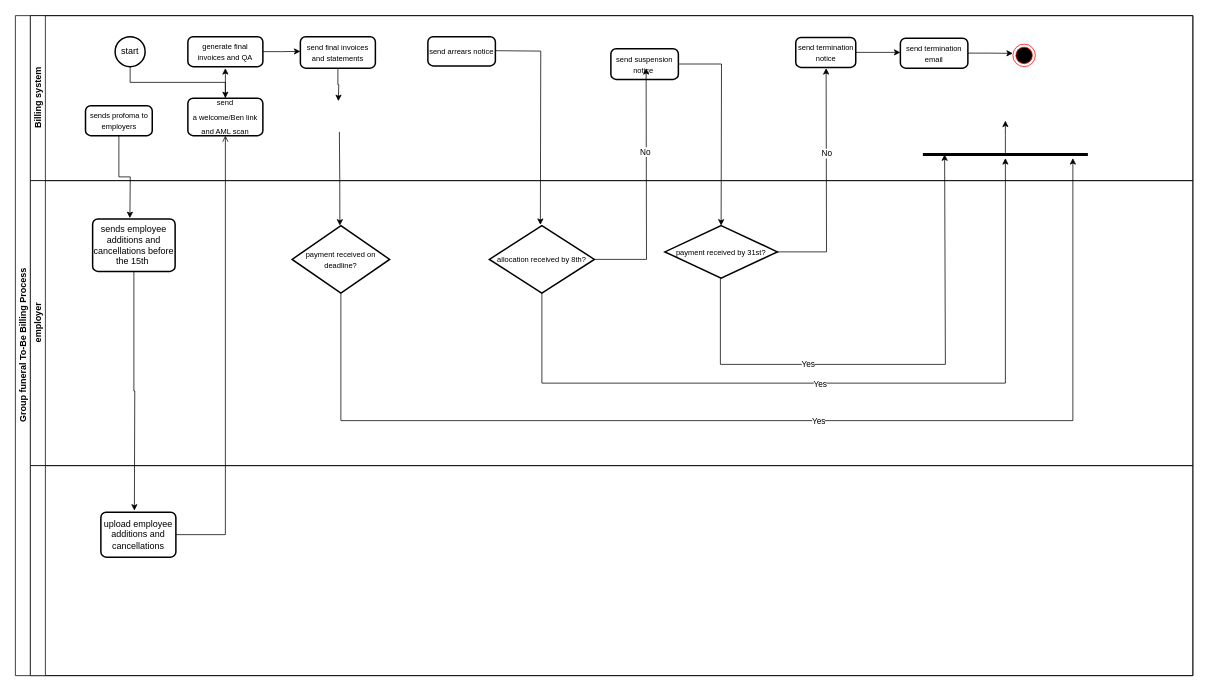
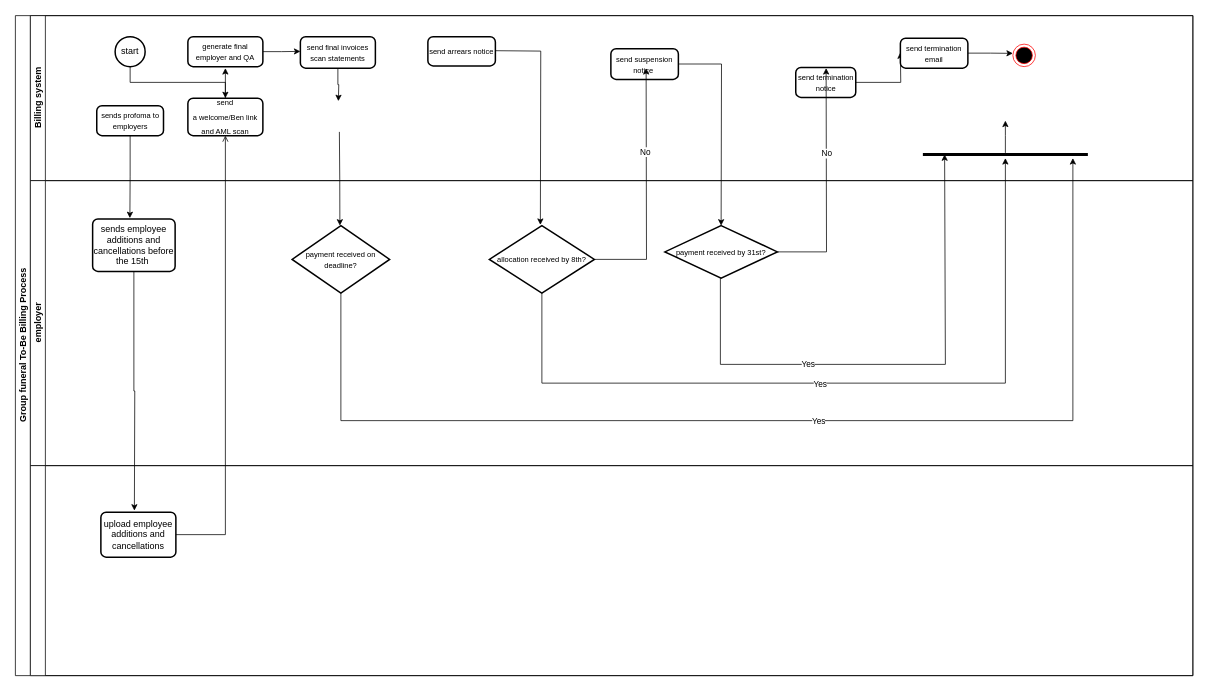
(225, 51) -> (225, 51)
(338, 52) -> (338, 52)
(826, 52) -> (826, 82)
(119, 120) -> (130, 120)
